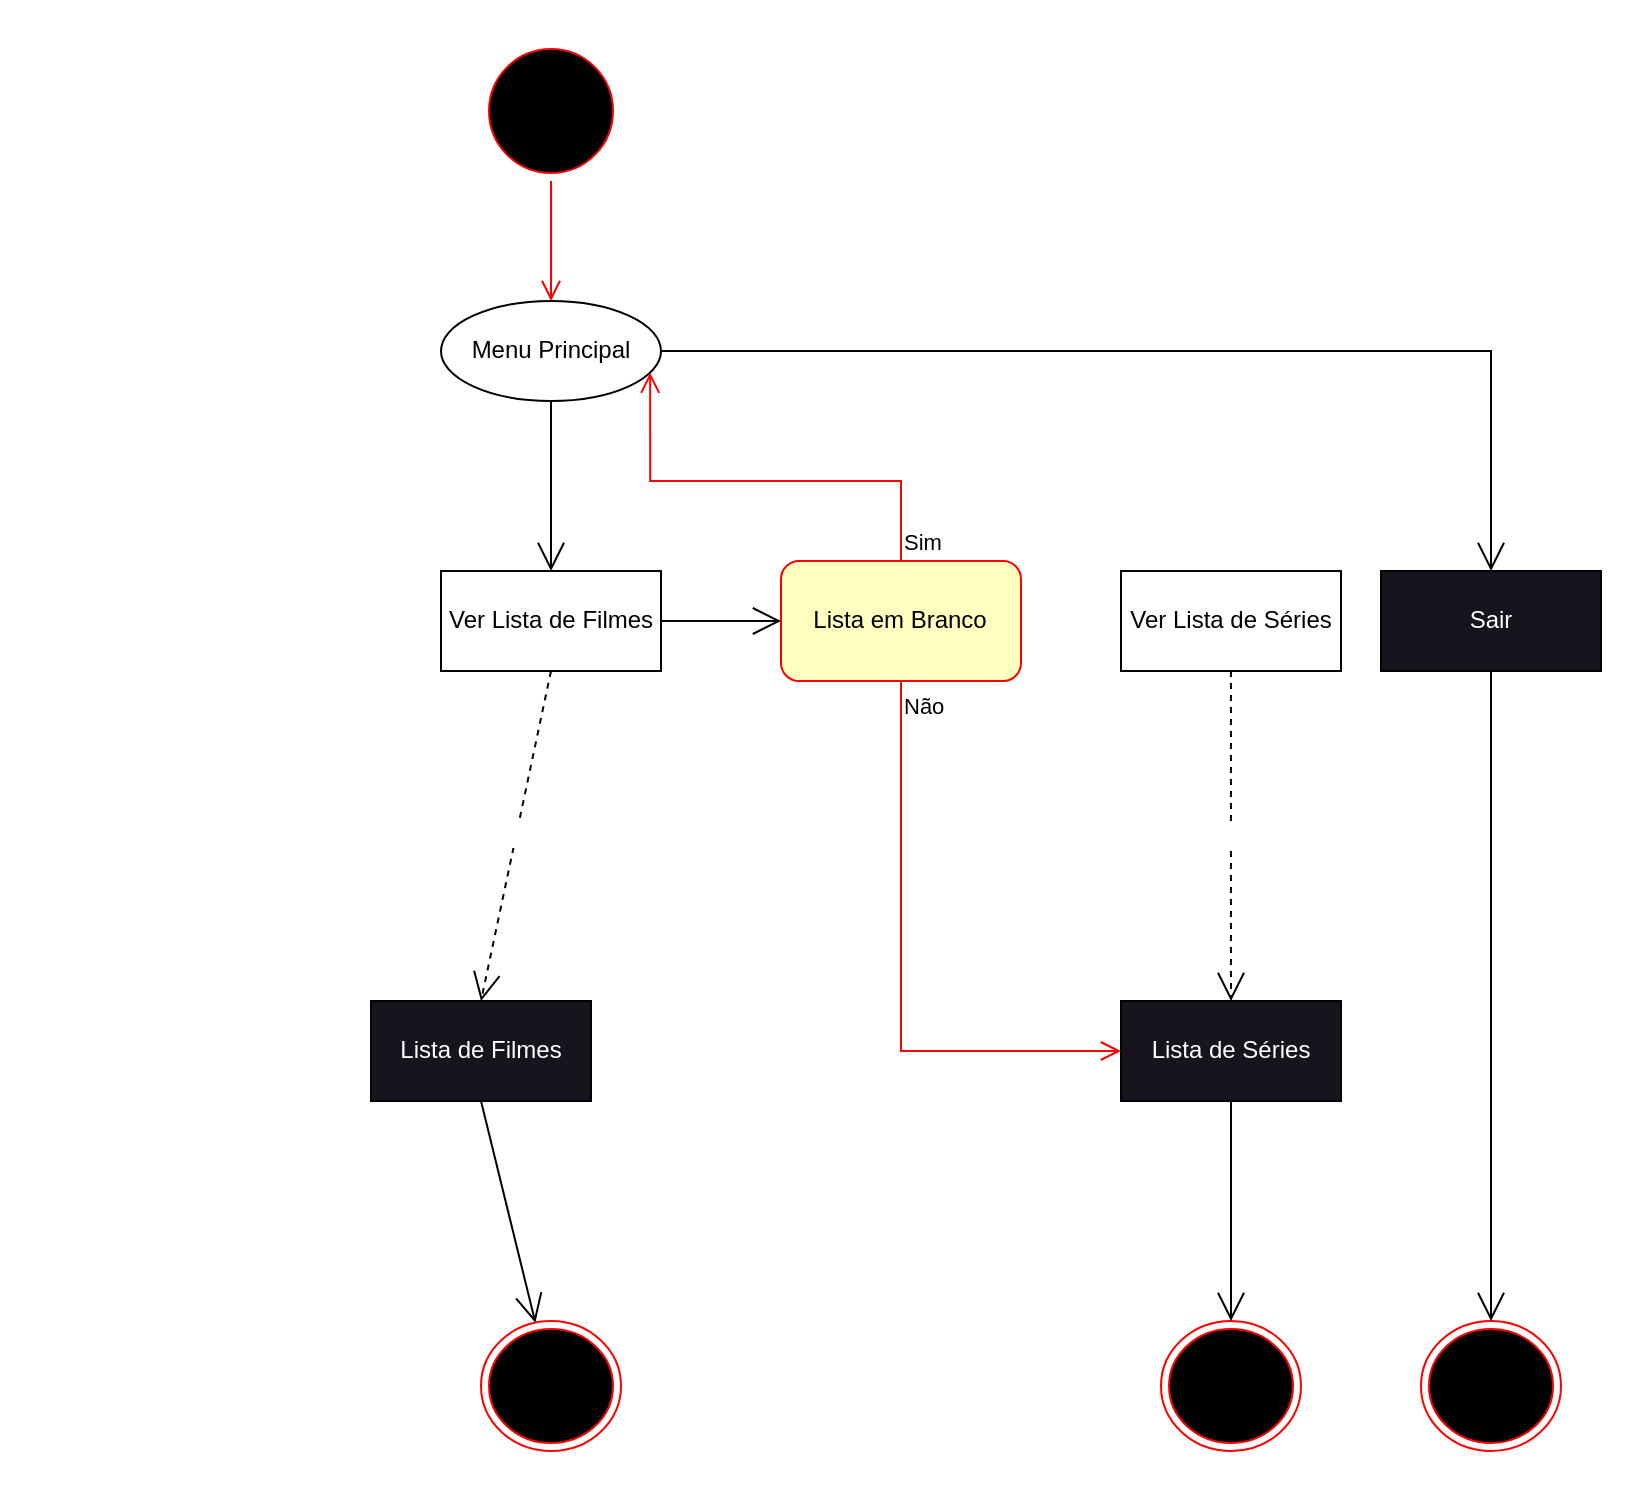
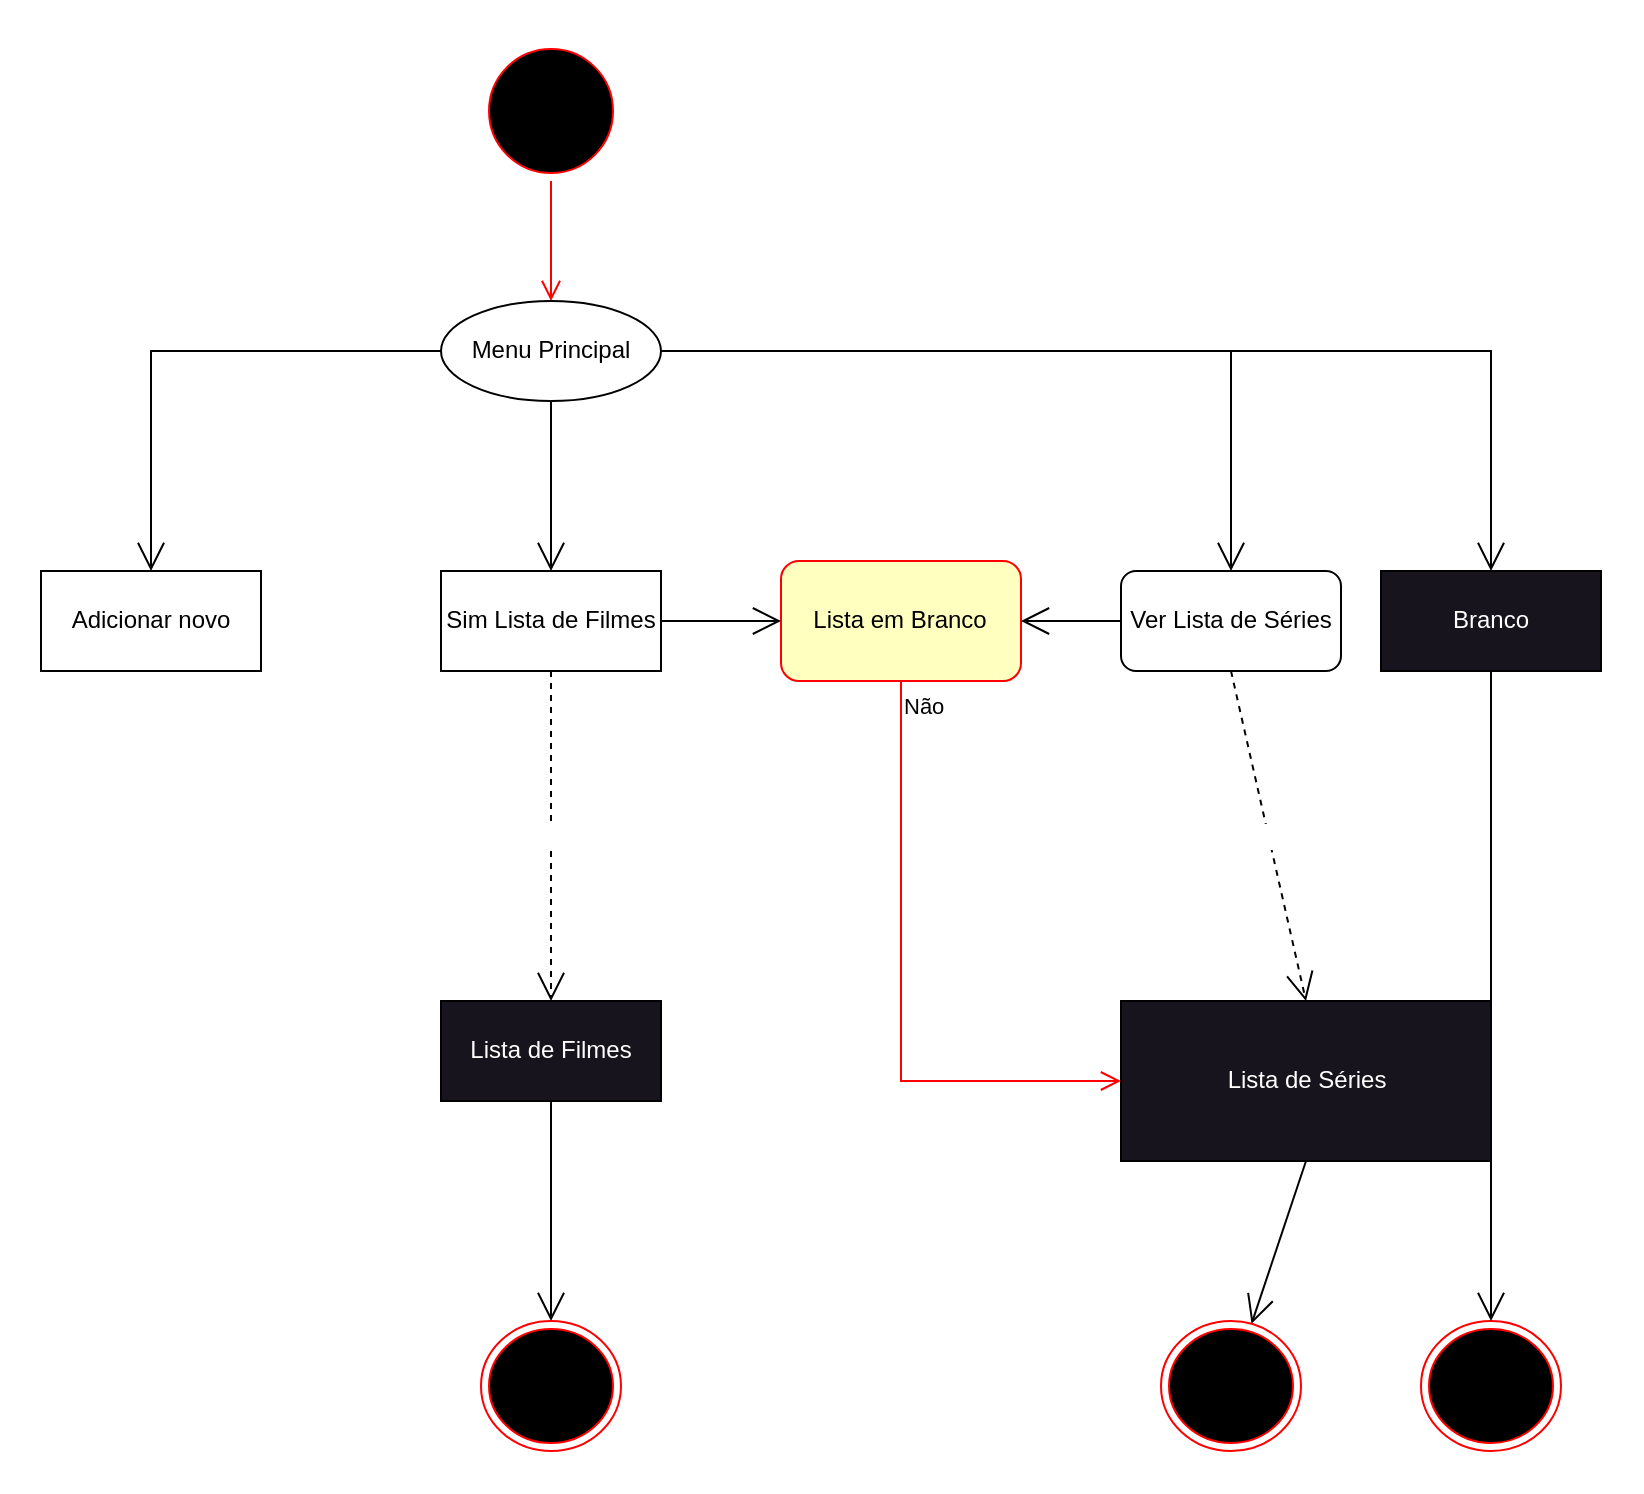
none -> (189, 351)
none -> (1231, 460)
(765, 481) -> none
none -> (151, 621)
(552, 621) -> (552, 621)
none -> (1074, 621)
(1231, 621) -> (1231, 621)
(1492, 621) -> (1492, 621)
(481, 1051) -> (551, 1051)
(1231, 1051) -> (1306, 1081)
